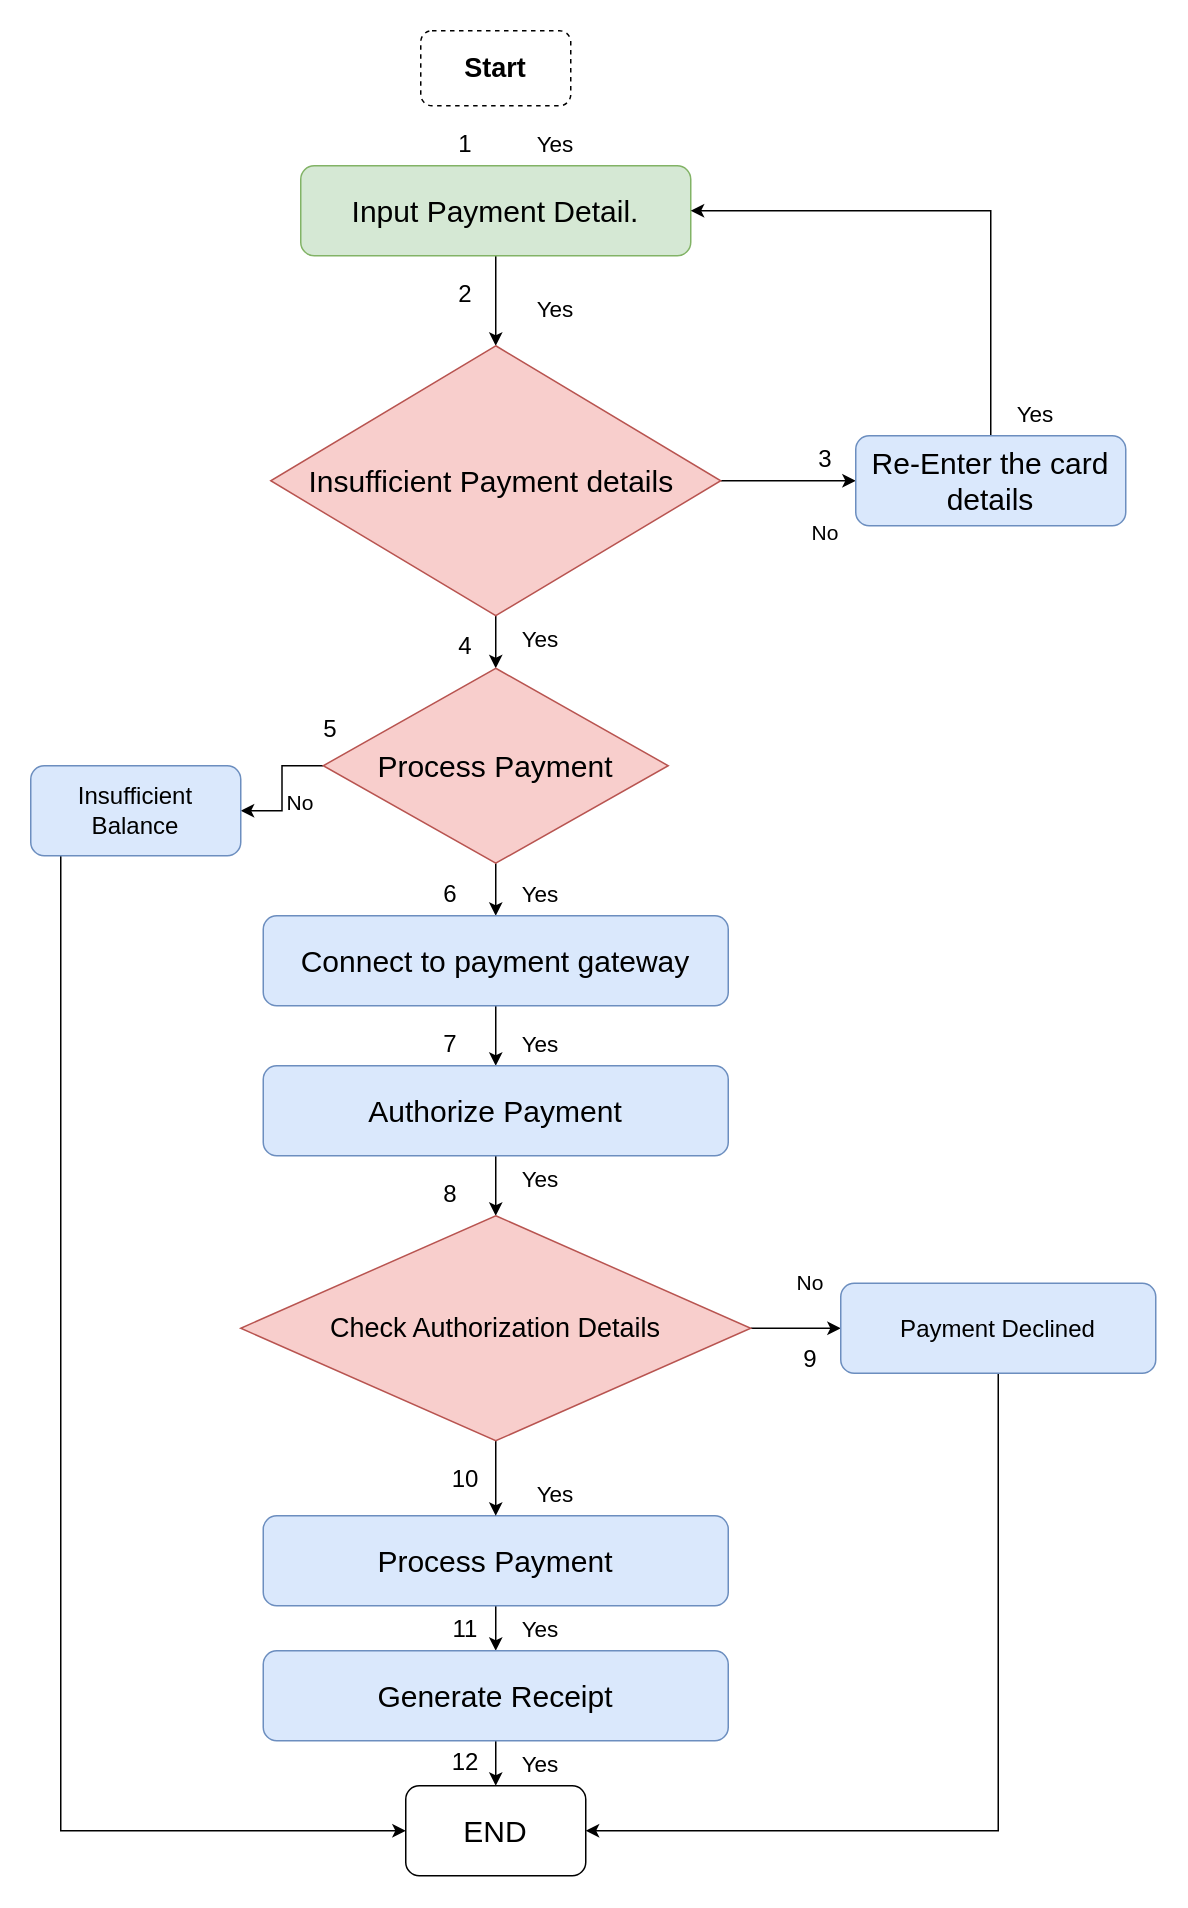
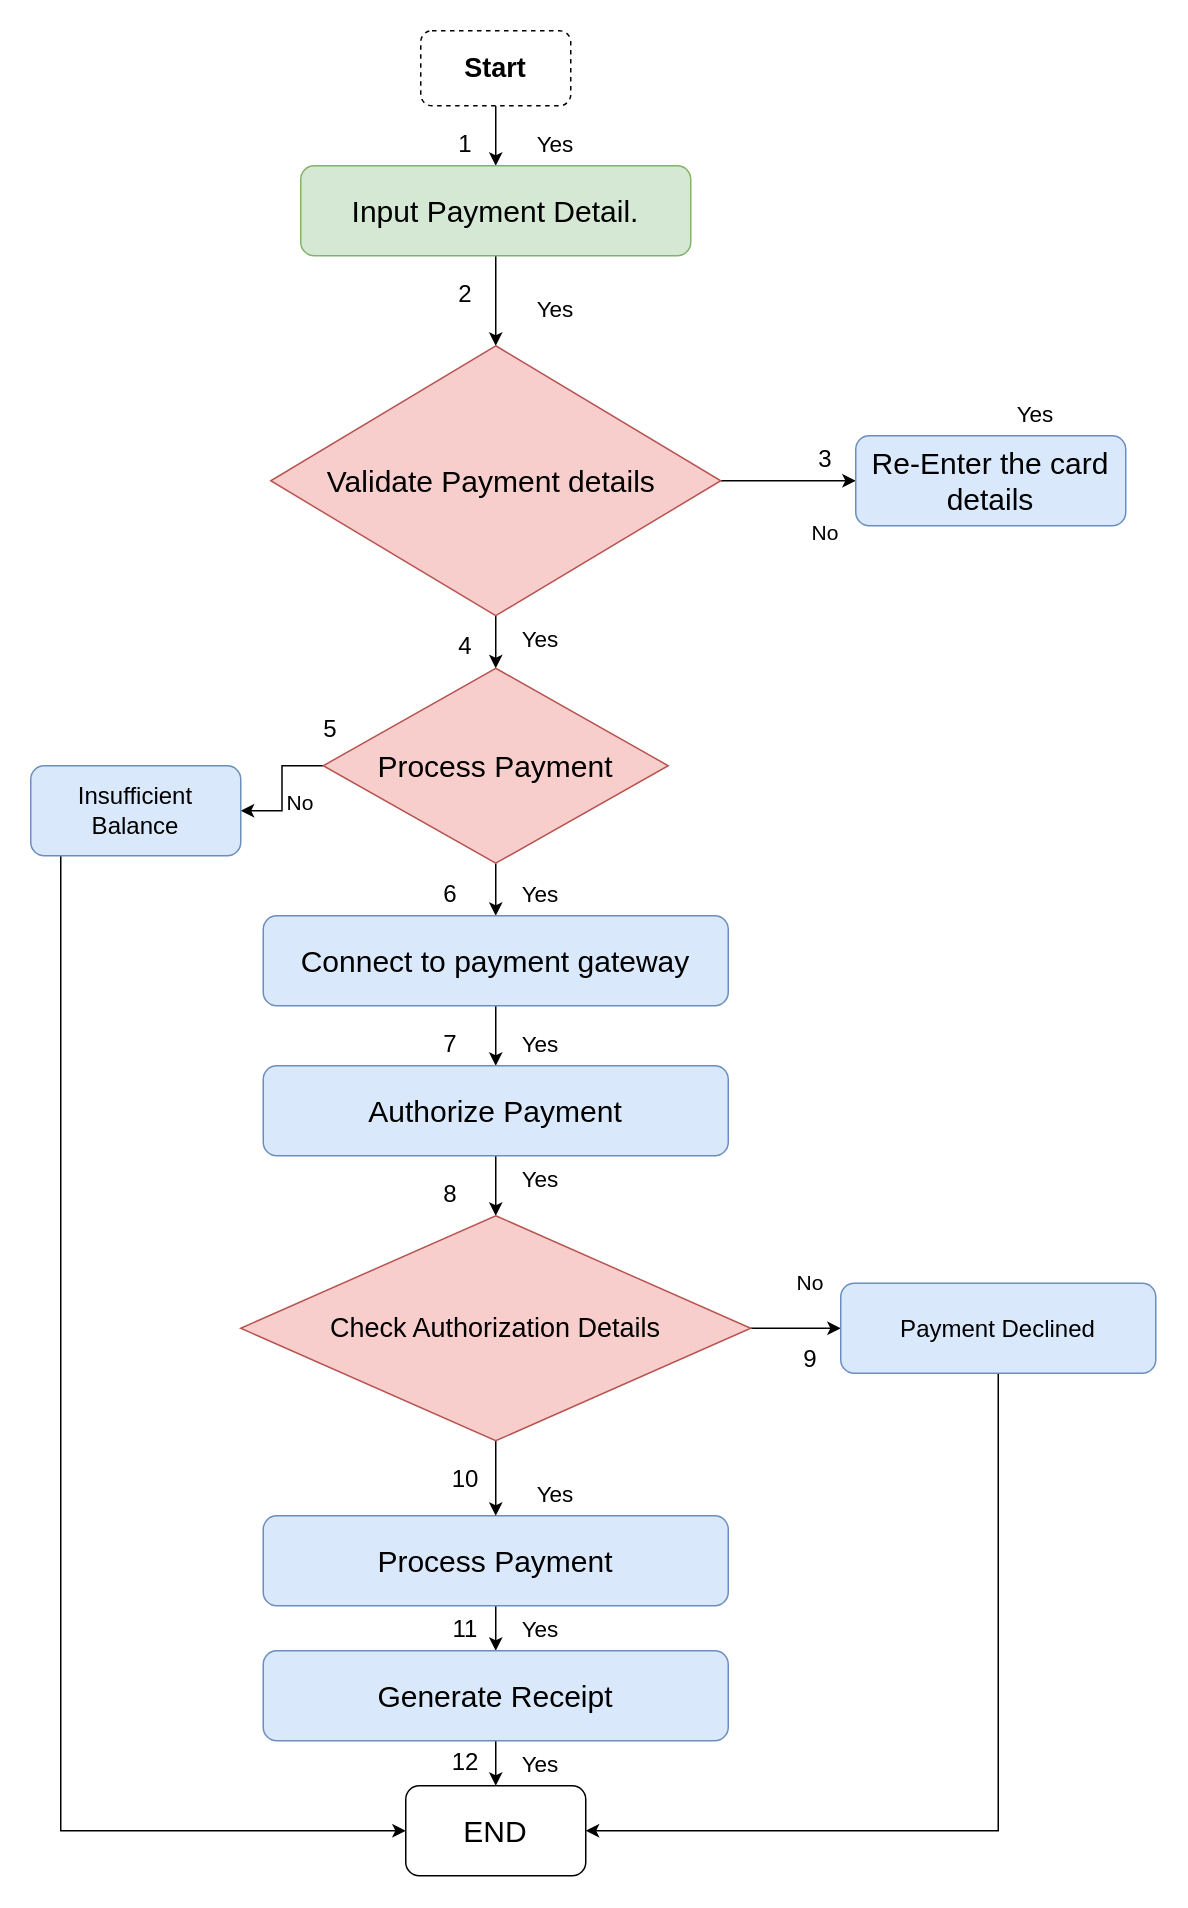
none -> (496, 131)
(959, 211) -> none
(496, 481) -> (496, 481)
